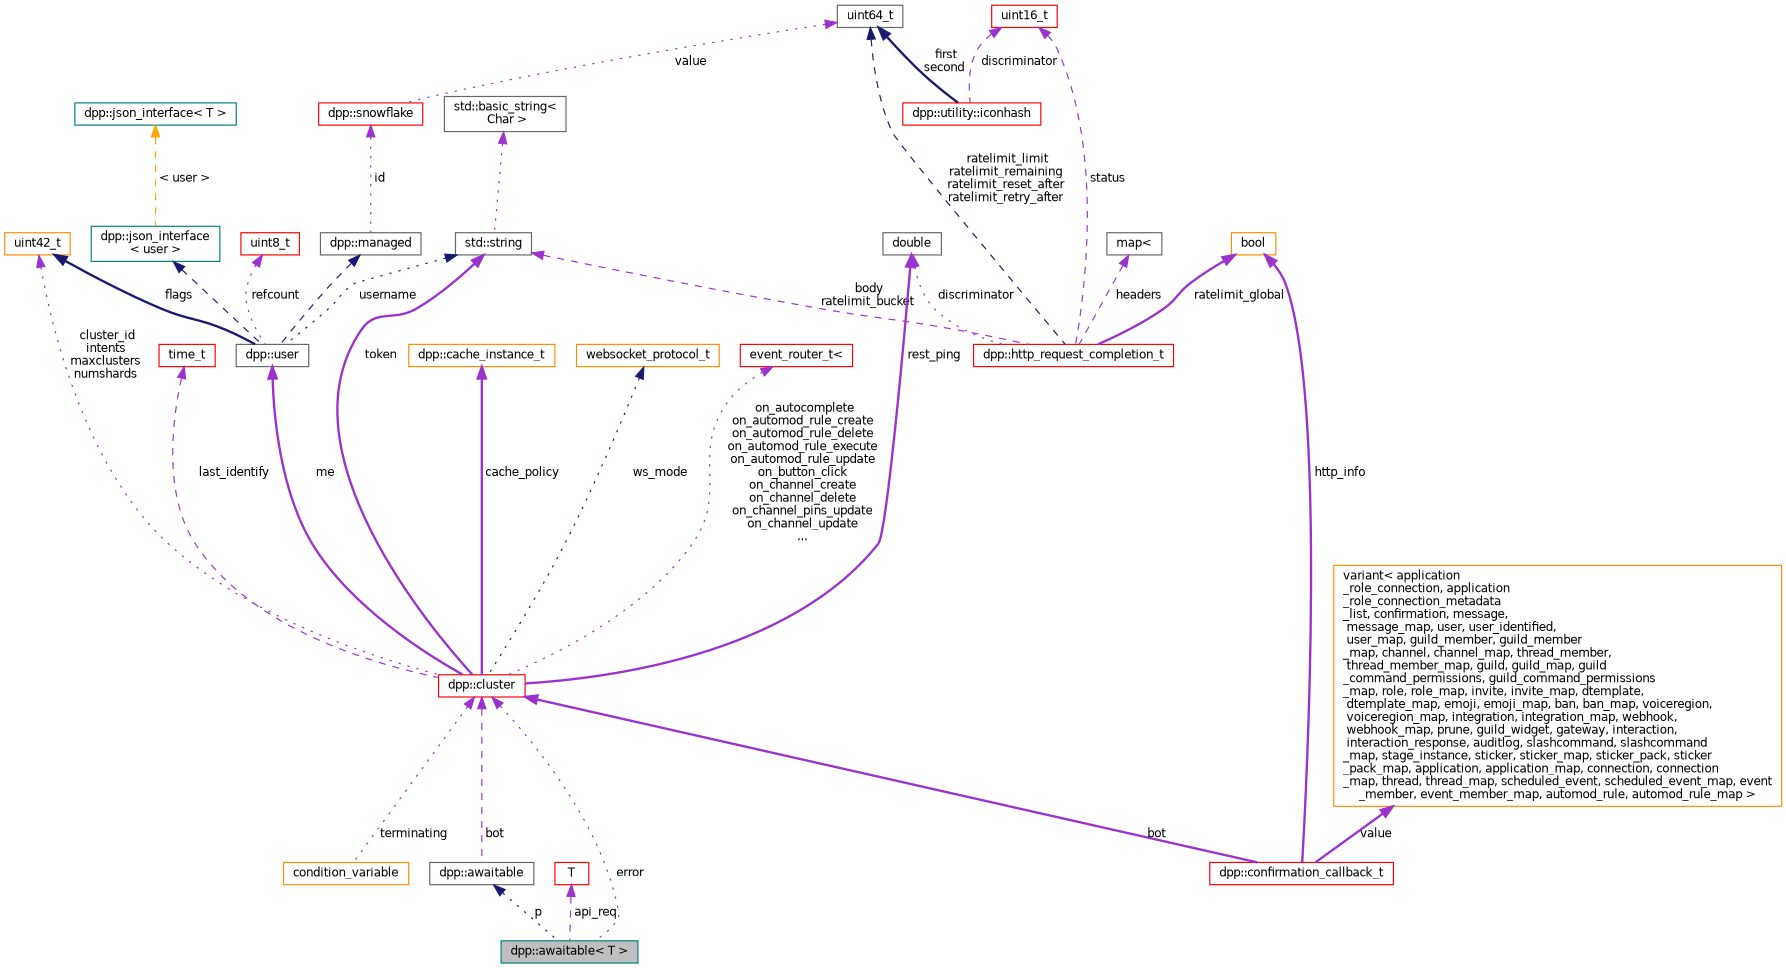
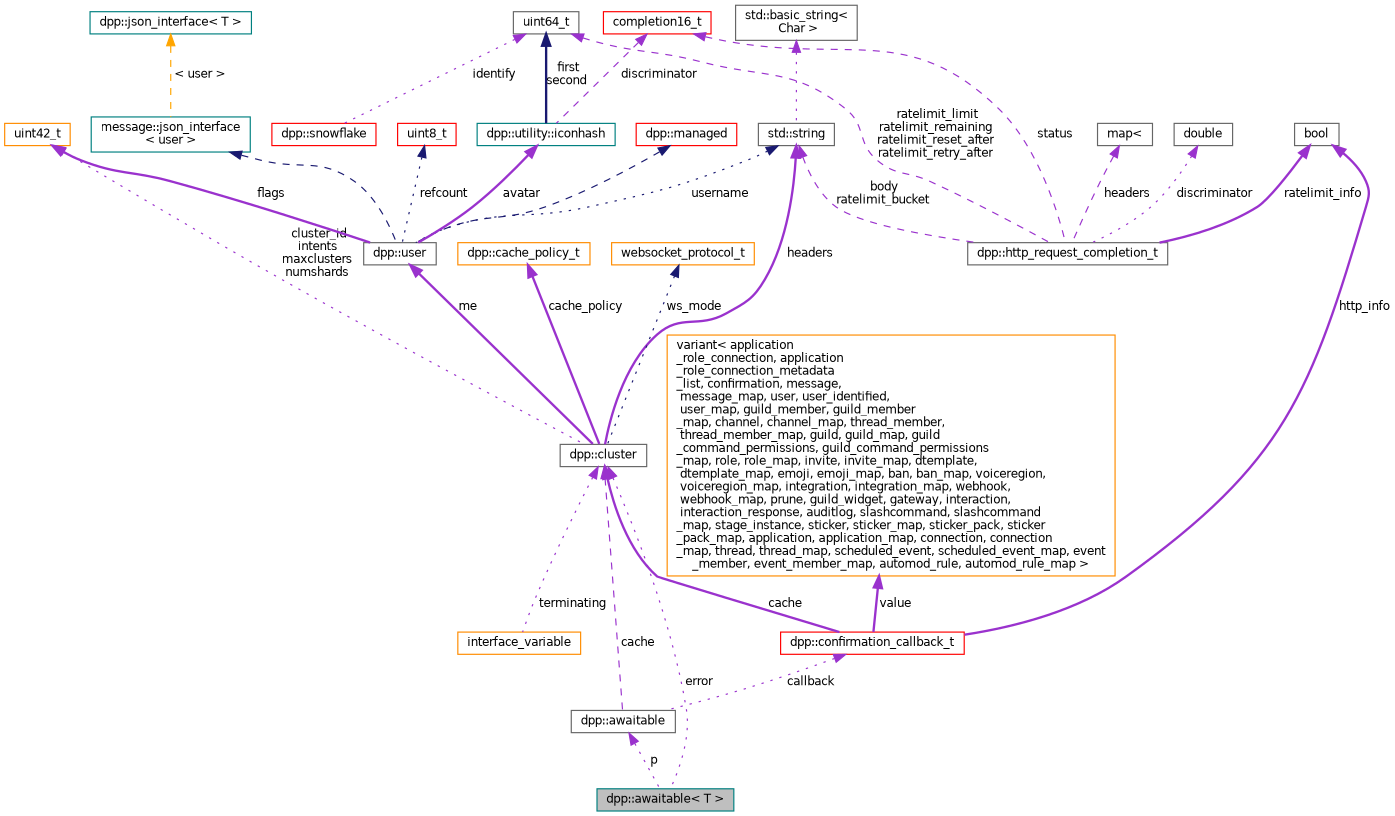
(1024, 16) -> (657, 23)
(689, 62) -> (492, 75)
(972, 114) -> (546, 134)
(371, 185) -> none
(947, 202) -> (837, 103)
none -> (477, 203)
(156, 244) -> (171, 134)
(371, 244) -> (686, 134)
(1254, 244) -> (1317, 134)
(1238, 296) -> (1321, 194)
(247, 306) -> (412, 200)
(158, 307) -> (217, 194)
(187, 356) -> none
(379, 356) -> (809, 254)
(482, 356) -> (524, 254)
(796, 356) -> none
(1074, 356) -> (1068, 254)
(839, 583) -> none
(482, 686) -> (603, 455)
none -> (751, 687)
(493, 834) -> (636, 643)
(1155, 834) -> (784, 604)
(346, 874) -> (519, 643)
(572, 874) -> none
(530, 917) -> (647, 766)
